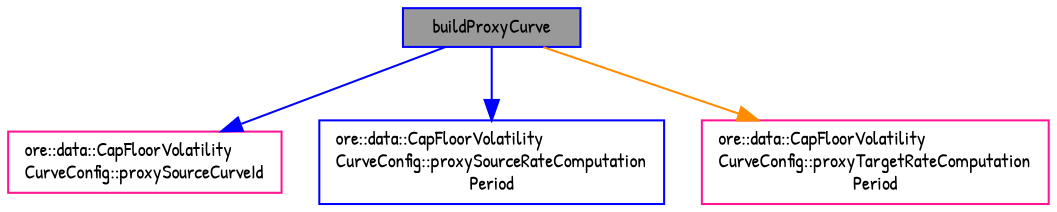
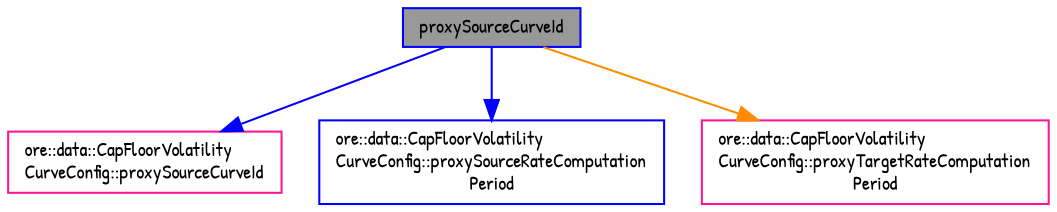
(492, 28) -> (492, 28)
